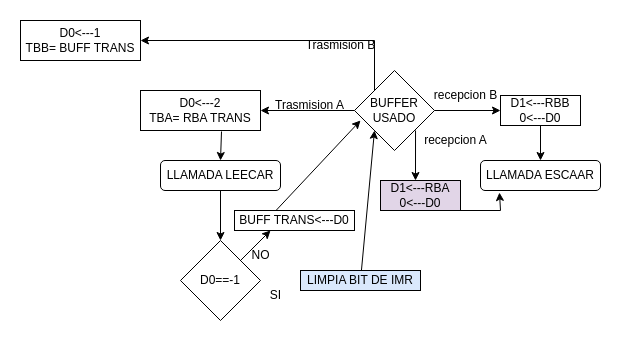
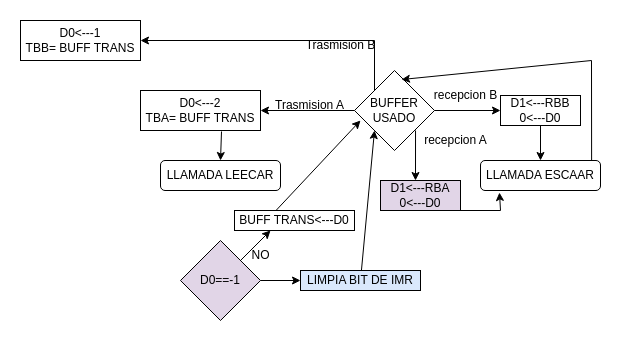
none -> (550, 65)
(201, 111) -> (201, 111)
(221, 212) -> none
(221, 281) -> (221, 281)
none -> (277, 281)
(276, 296) -> none
